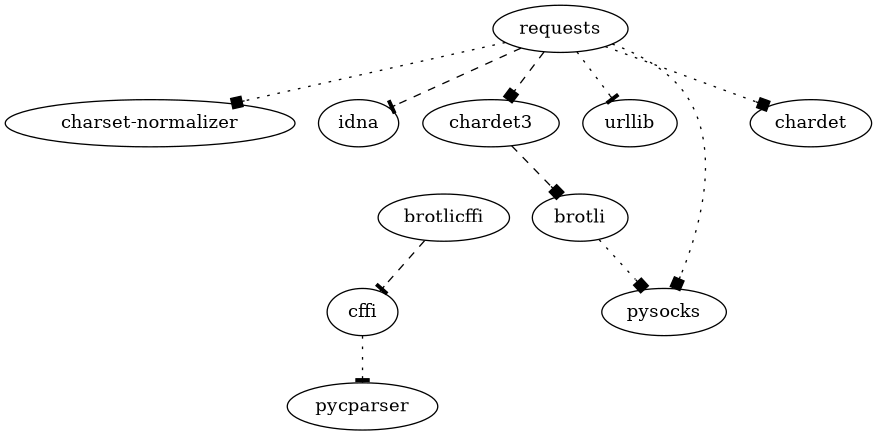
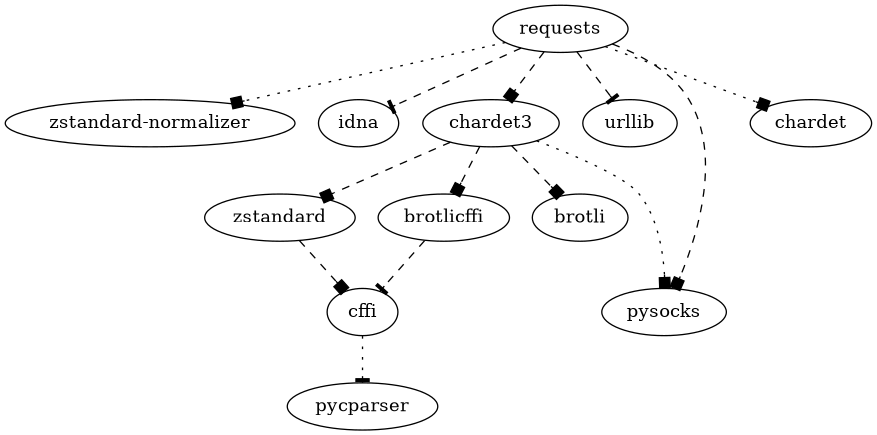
(594, 74) -> (594, 74)
(150, 123) -> (150, 123)
(703, 140) -> (703, 140)
none -> (470, 165)
none -> (280, 218)
(617, 260) -> (628, 184)
